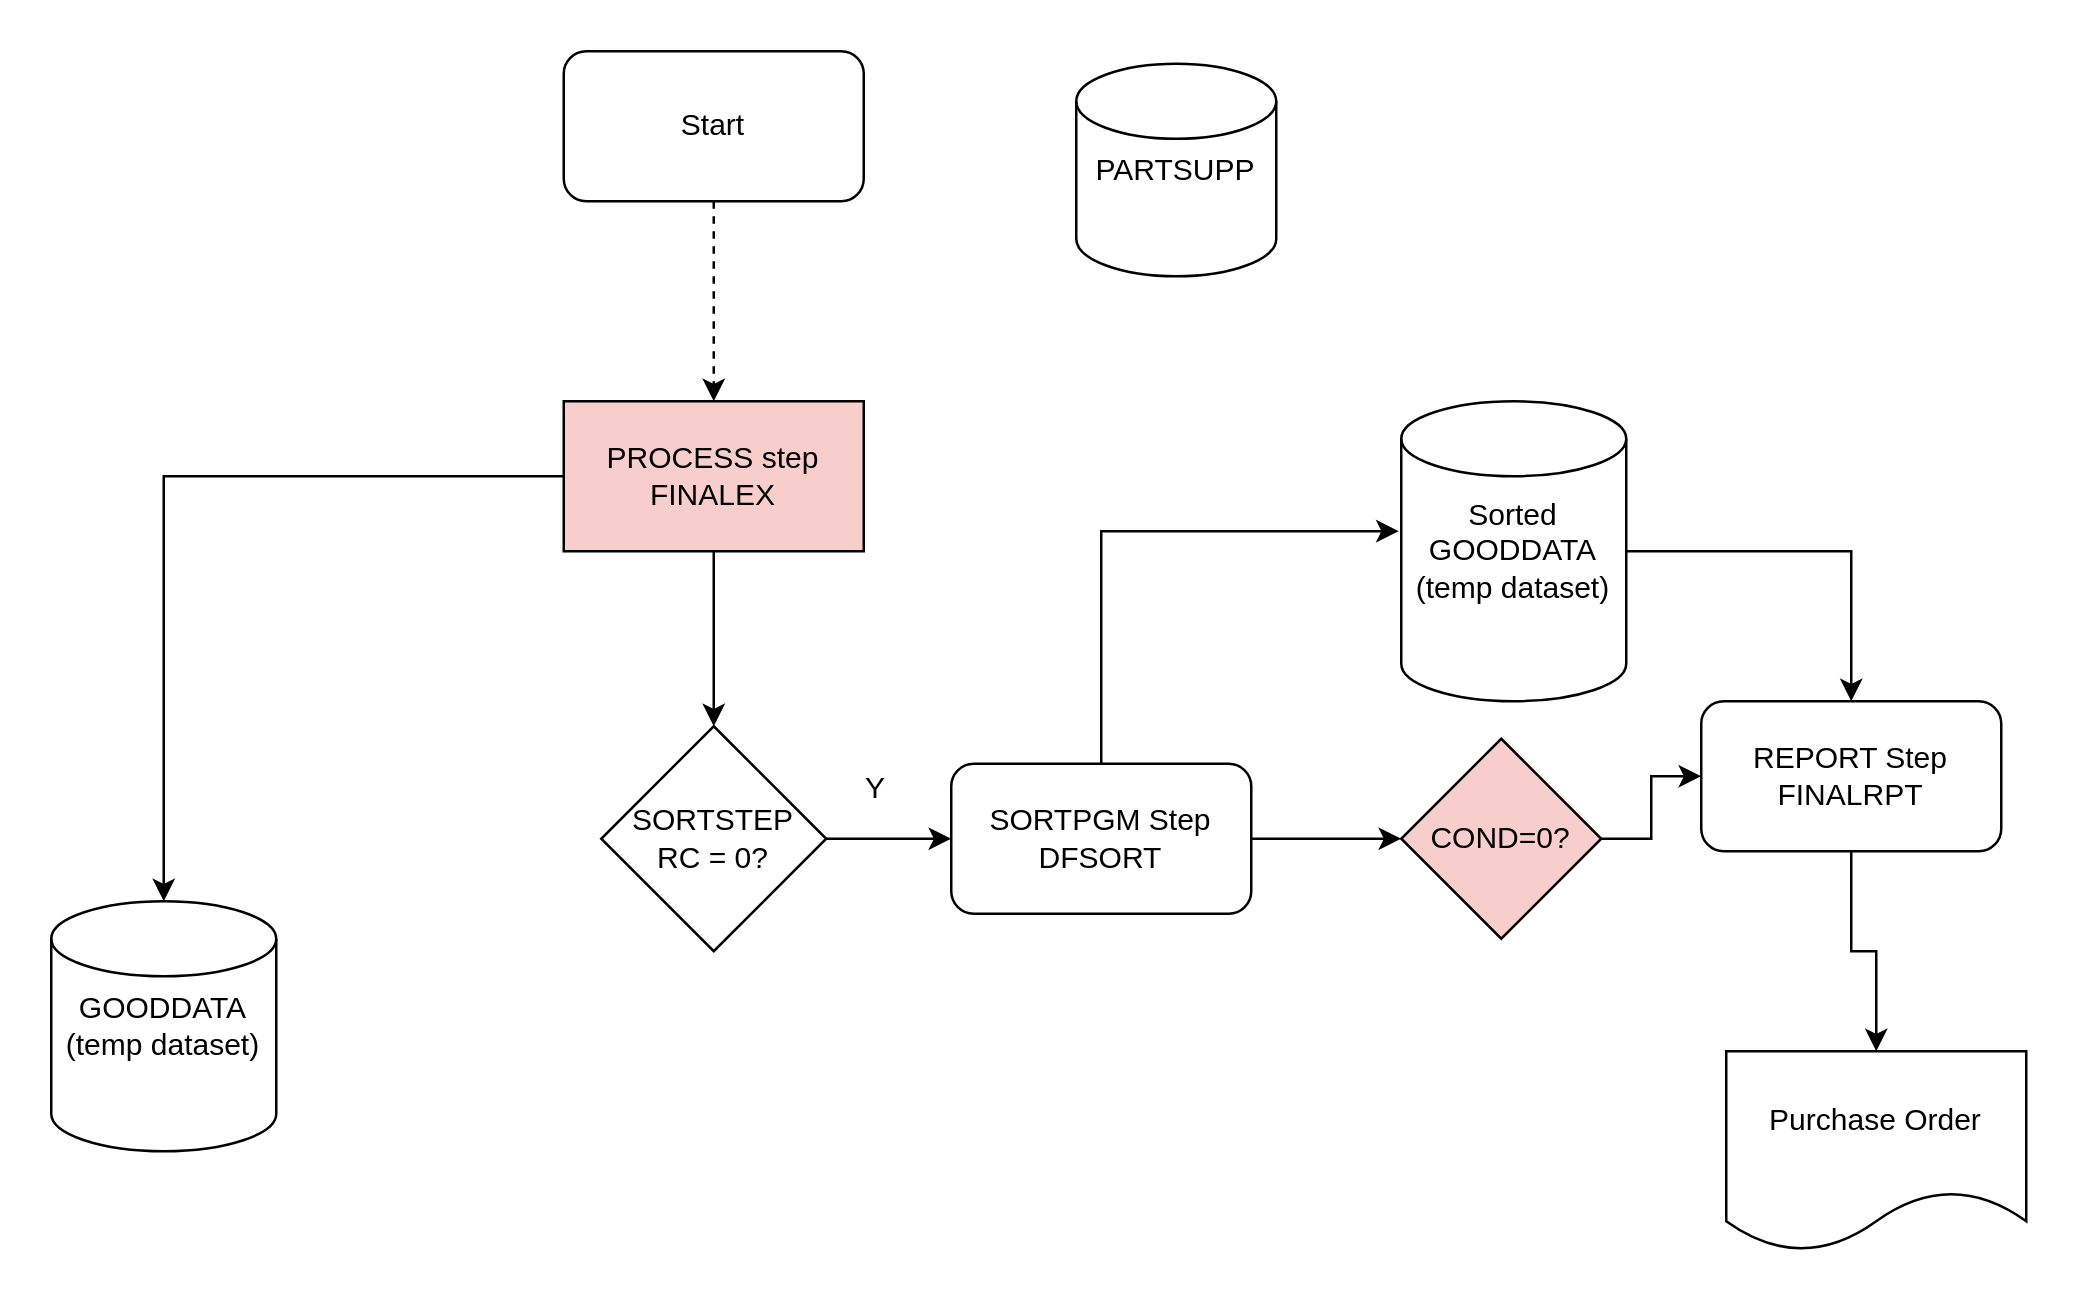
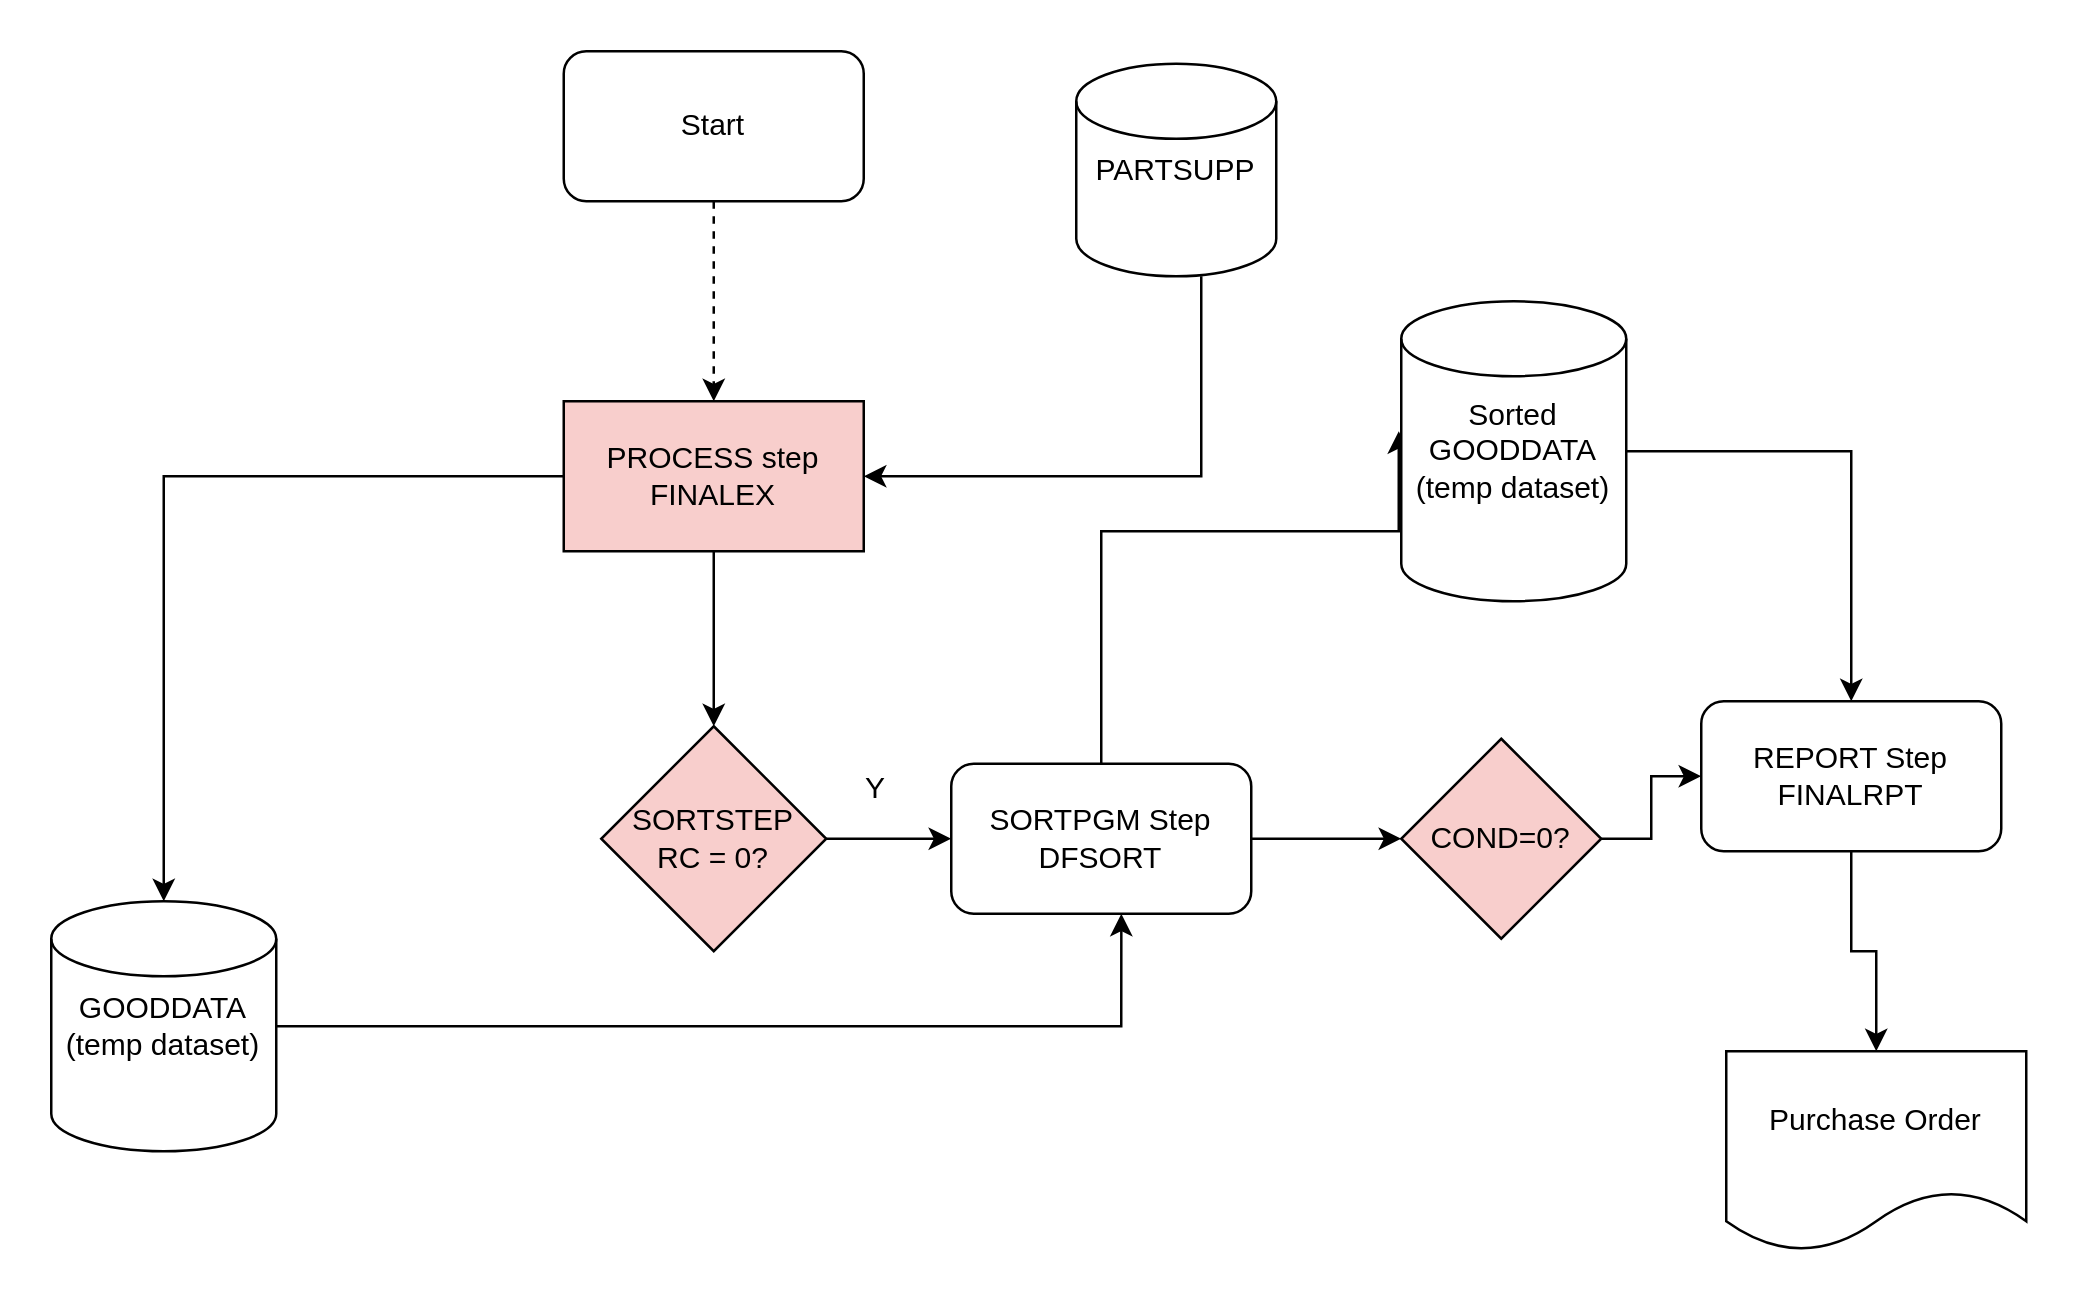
none -> (1141, 476)
(1514, 551) -> (1514, 451)
(714, 839) -> (714, 839)
none -> (746, 1026)
